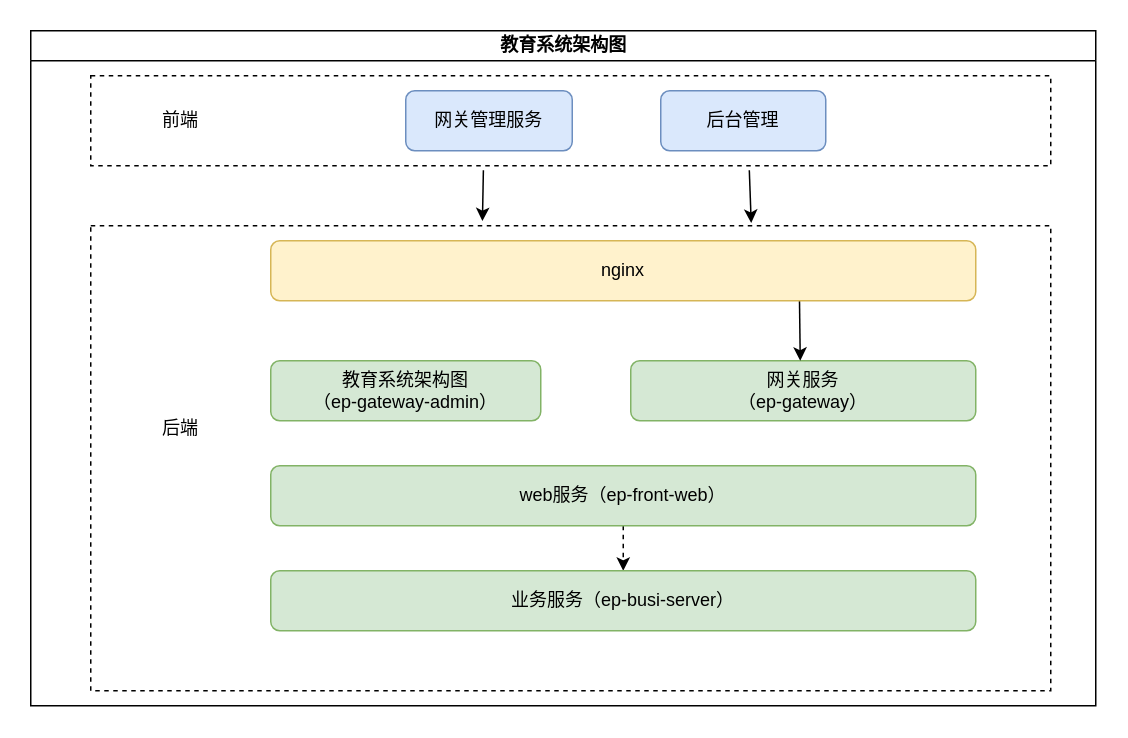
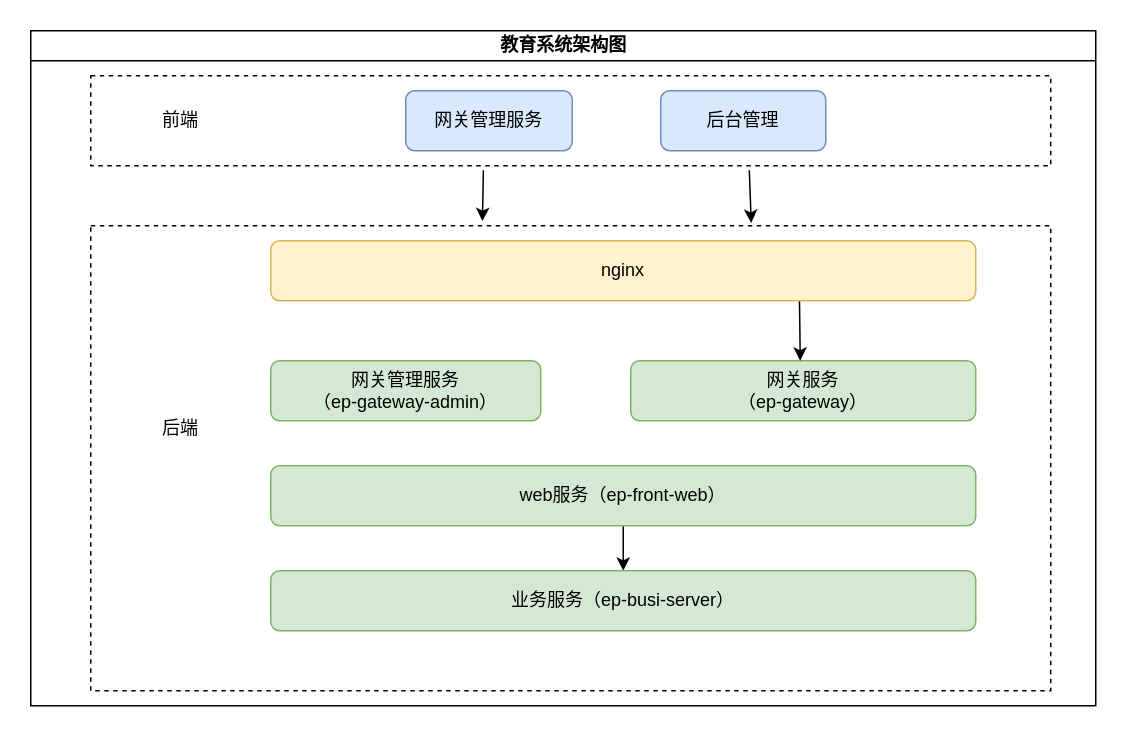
(406, 391) -> (406, 391)
(623, 544) -> (623, 544)
